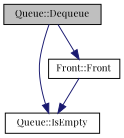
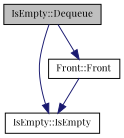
(52, 14) -> (52, 14)
(52, 123) -> (52, 123)
